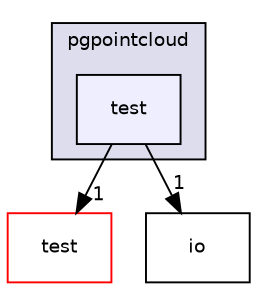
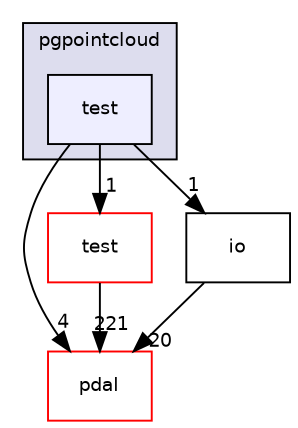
none -> (100, 386)
